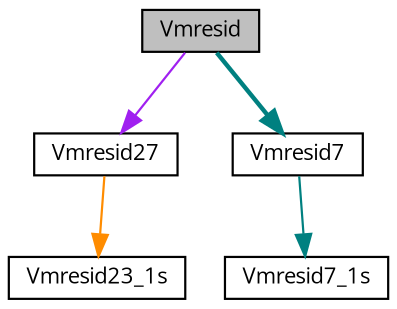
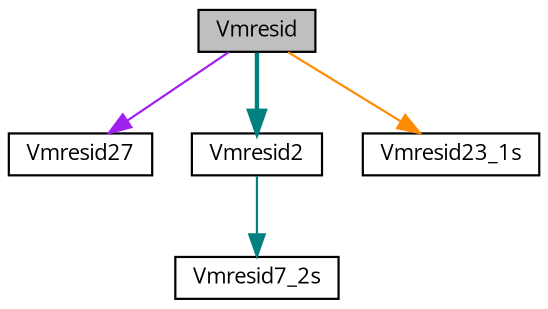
(298, 154) -> (257, 154)
(102, 205) -> (344, 87)
(307, 278) -> (257, 278)
